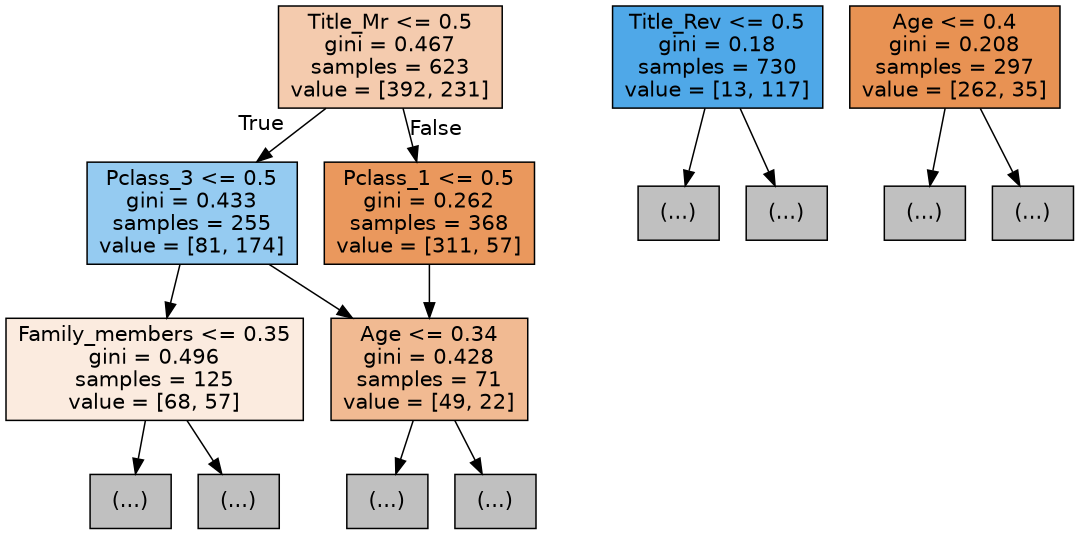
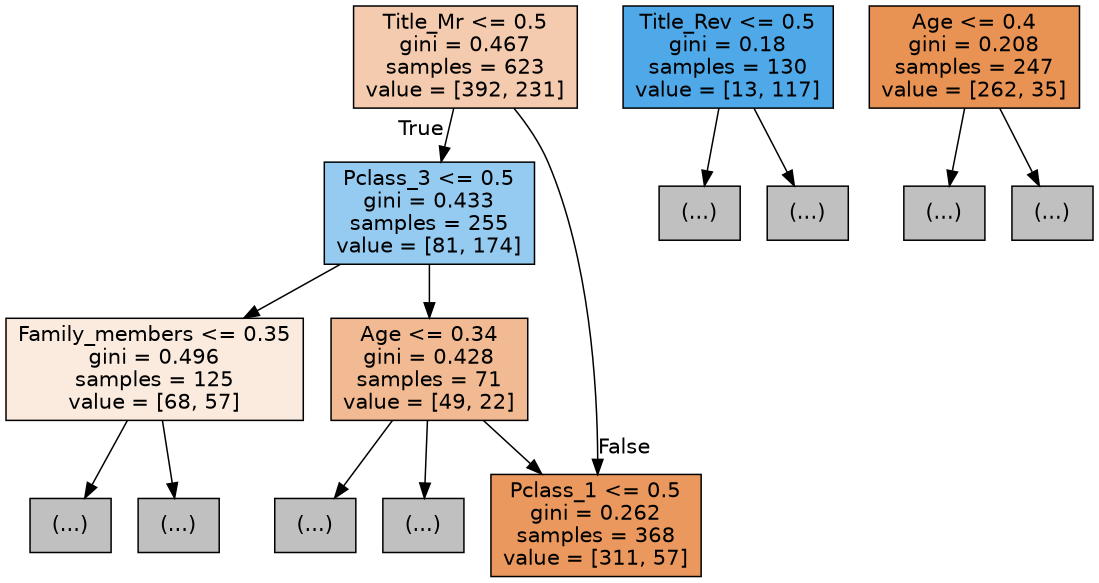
(718, 57) -> (728, 57)
(955, 57) -> (974, 57)
(429, 283) -> (507, 442)
